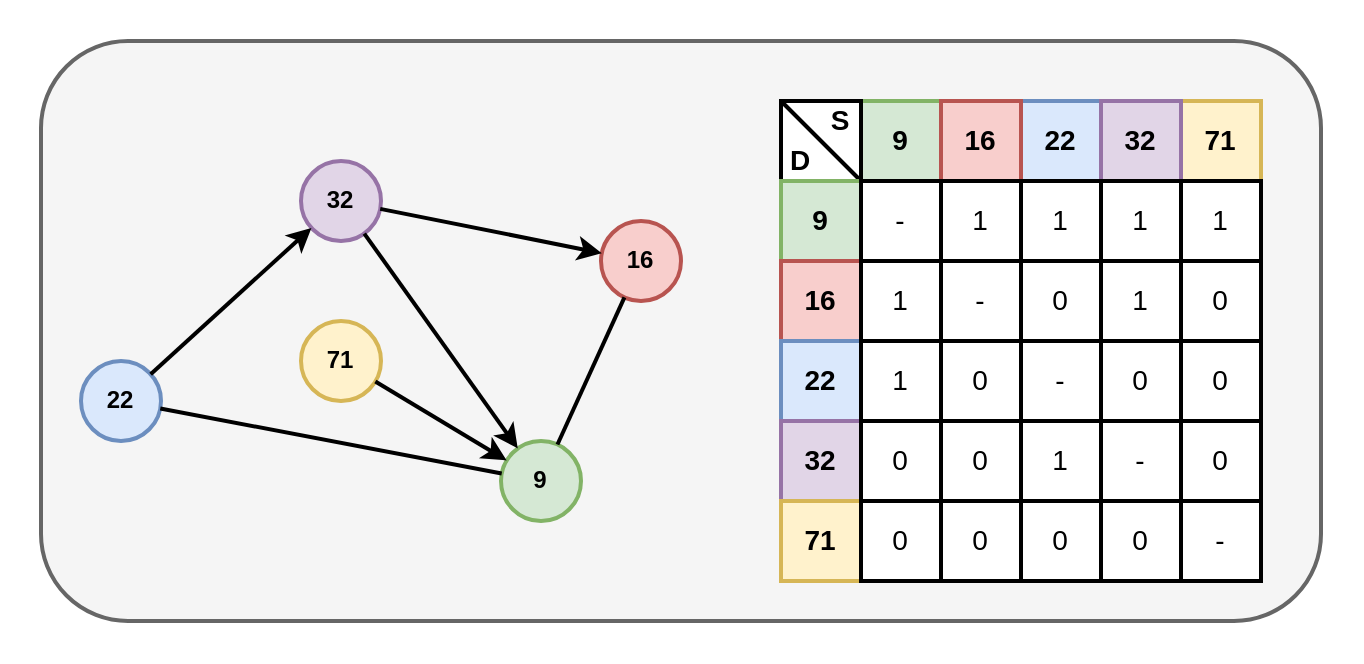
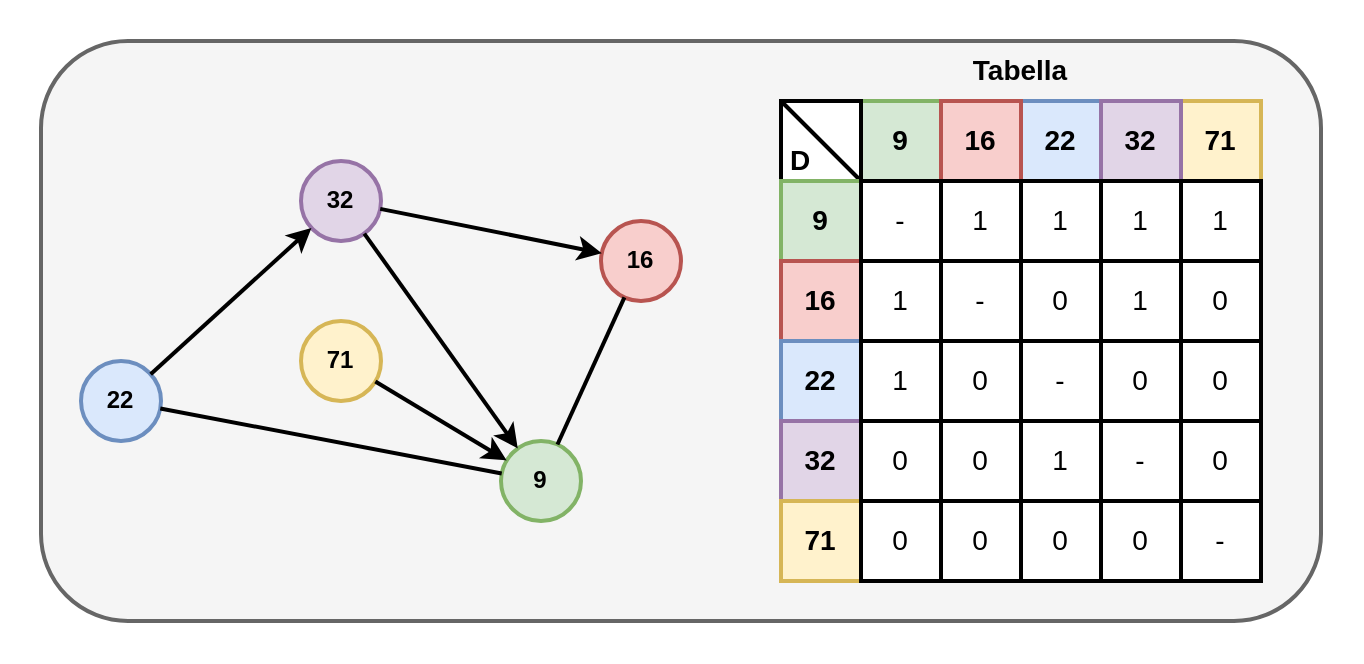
none -> (1021, 71)
(841, 121) -> none
